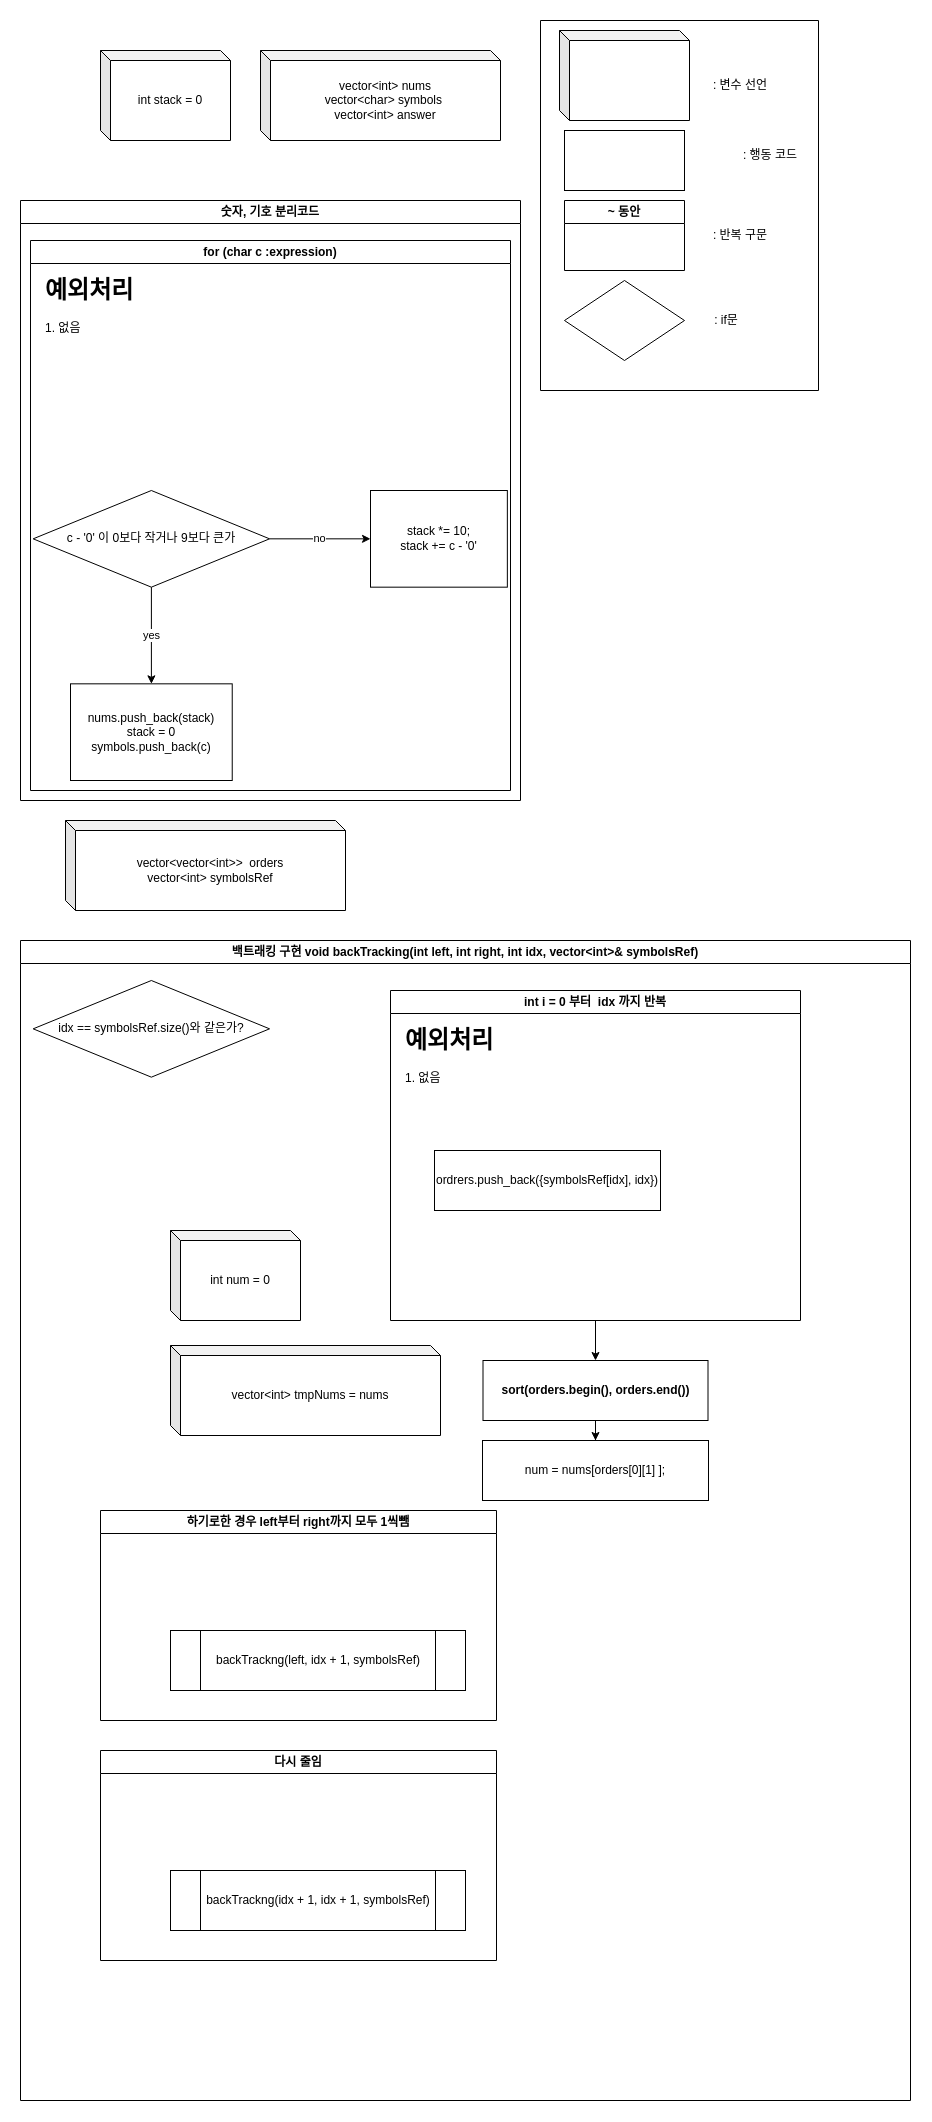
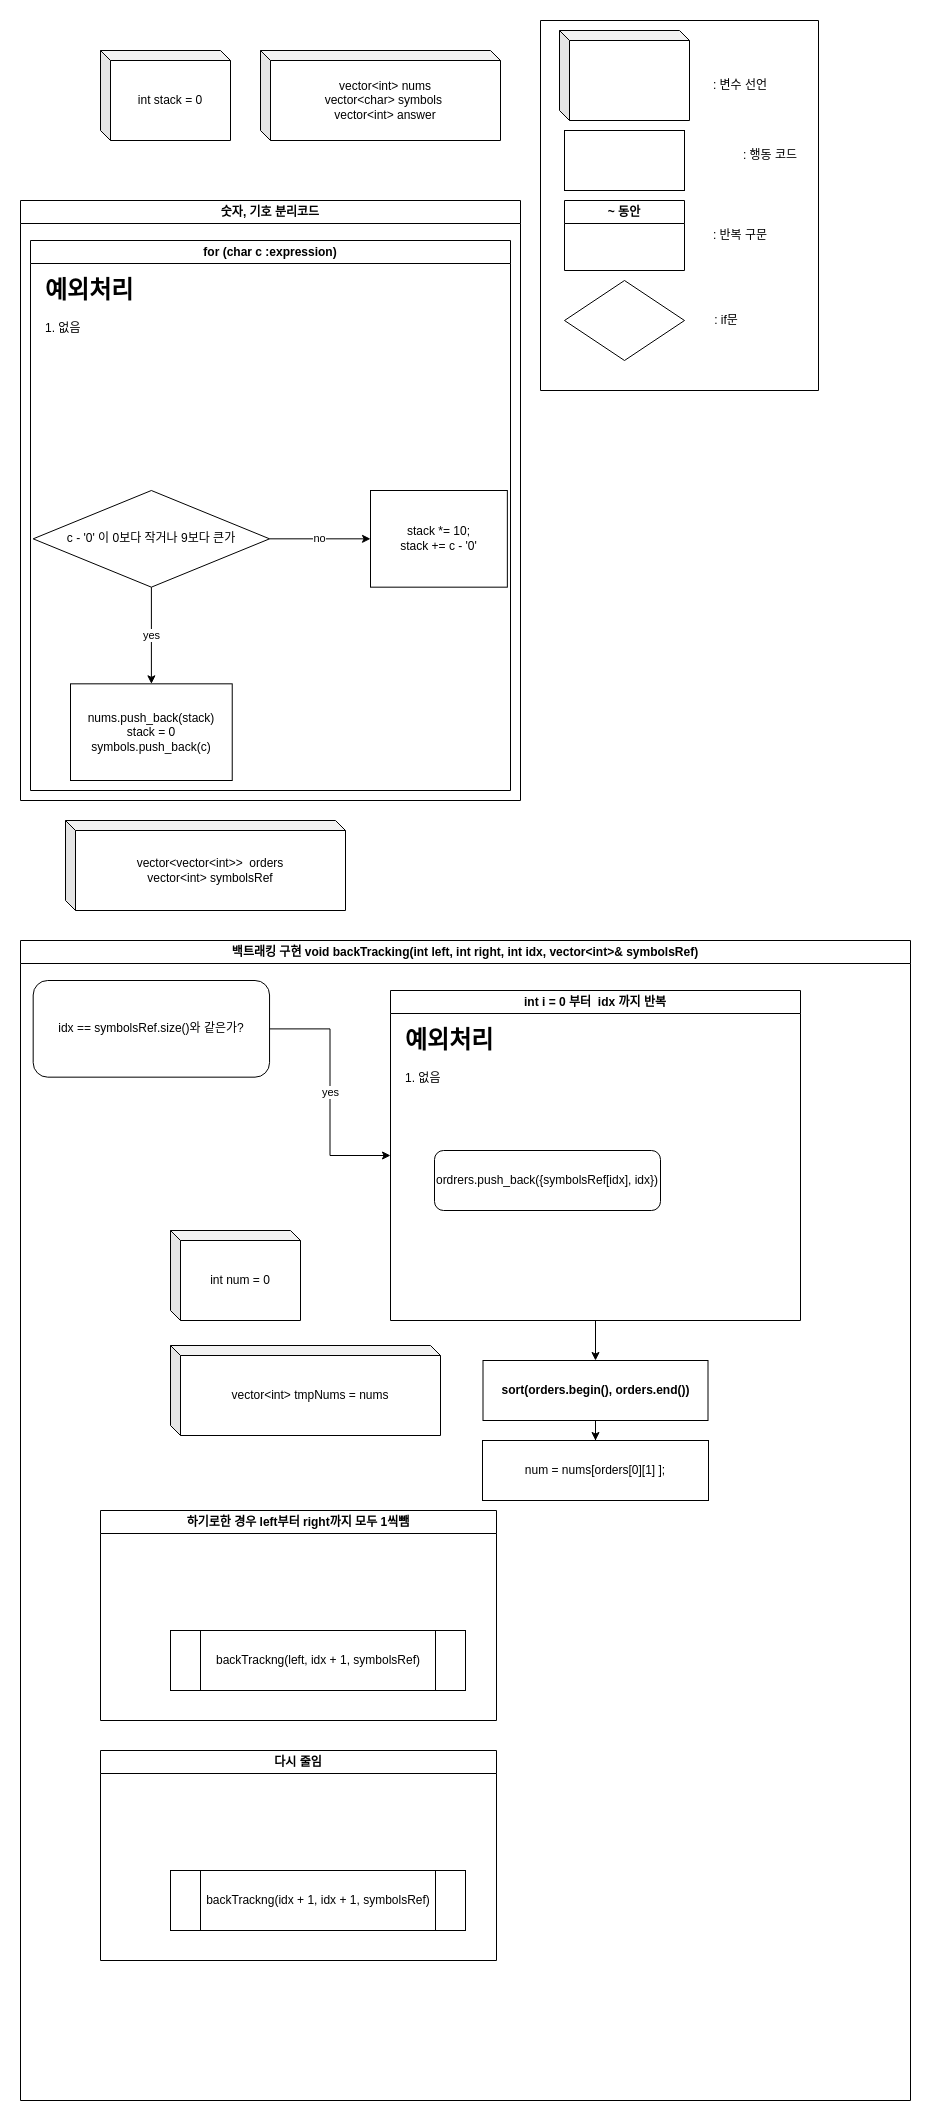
(151, 1029) -> (151, 1029)
none -> (330, 1089)
(548, 1181) -> (548, 1181)
